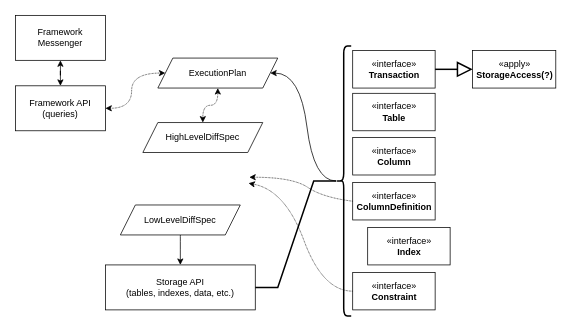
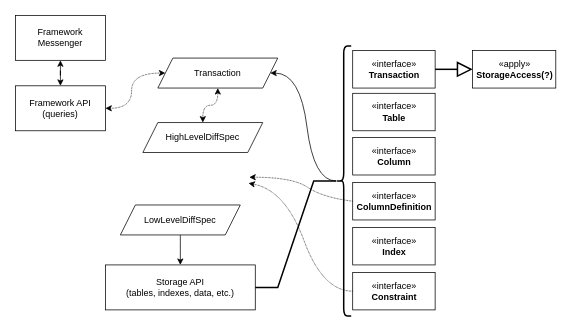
(218, 73) -> (218, 73)
(409, 246) -> (394, 246)
